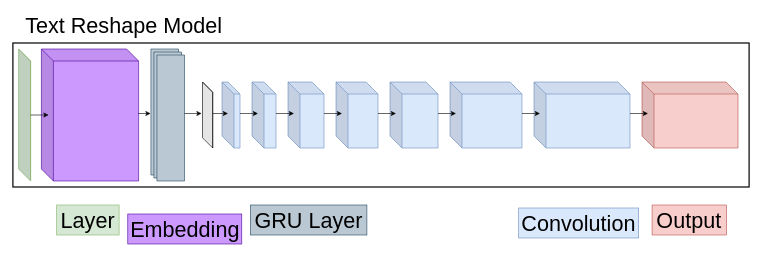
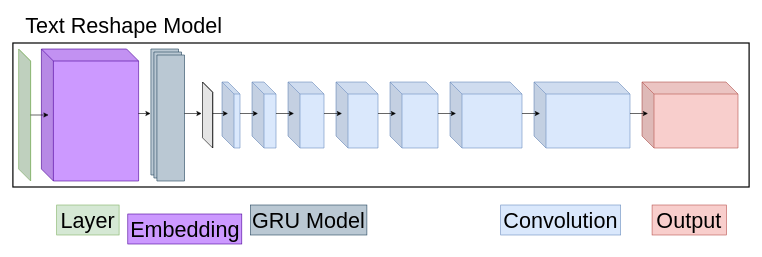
(309, 220) -> (309, 220)
(579, 223) -> (561, 220)
